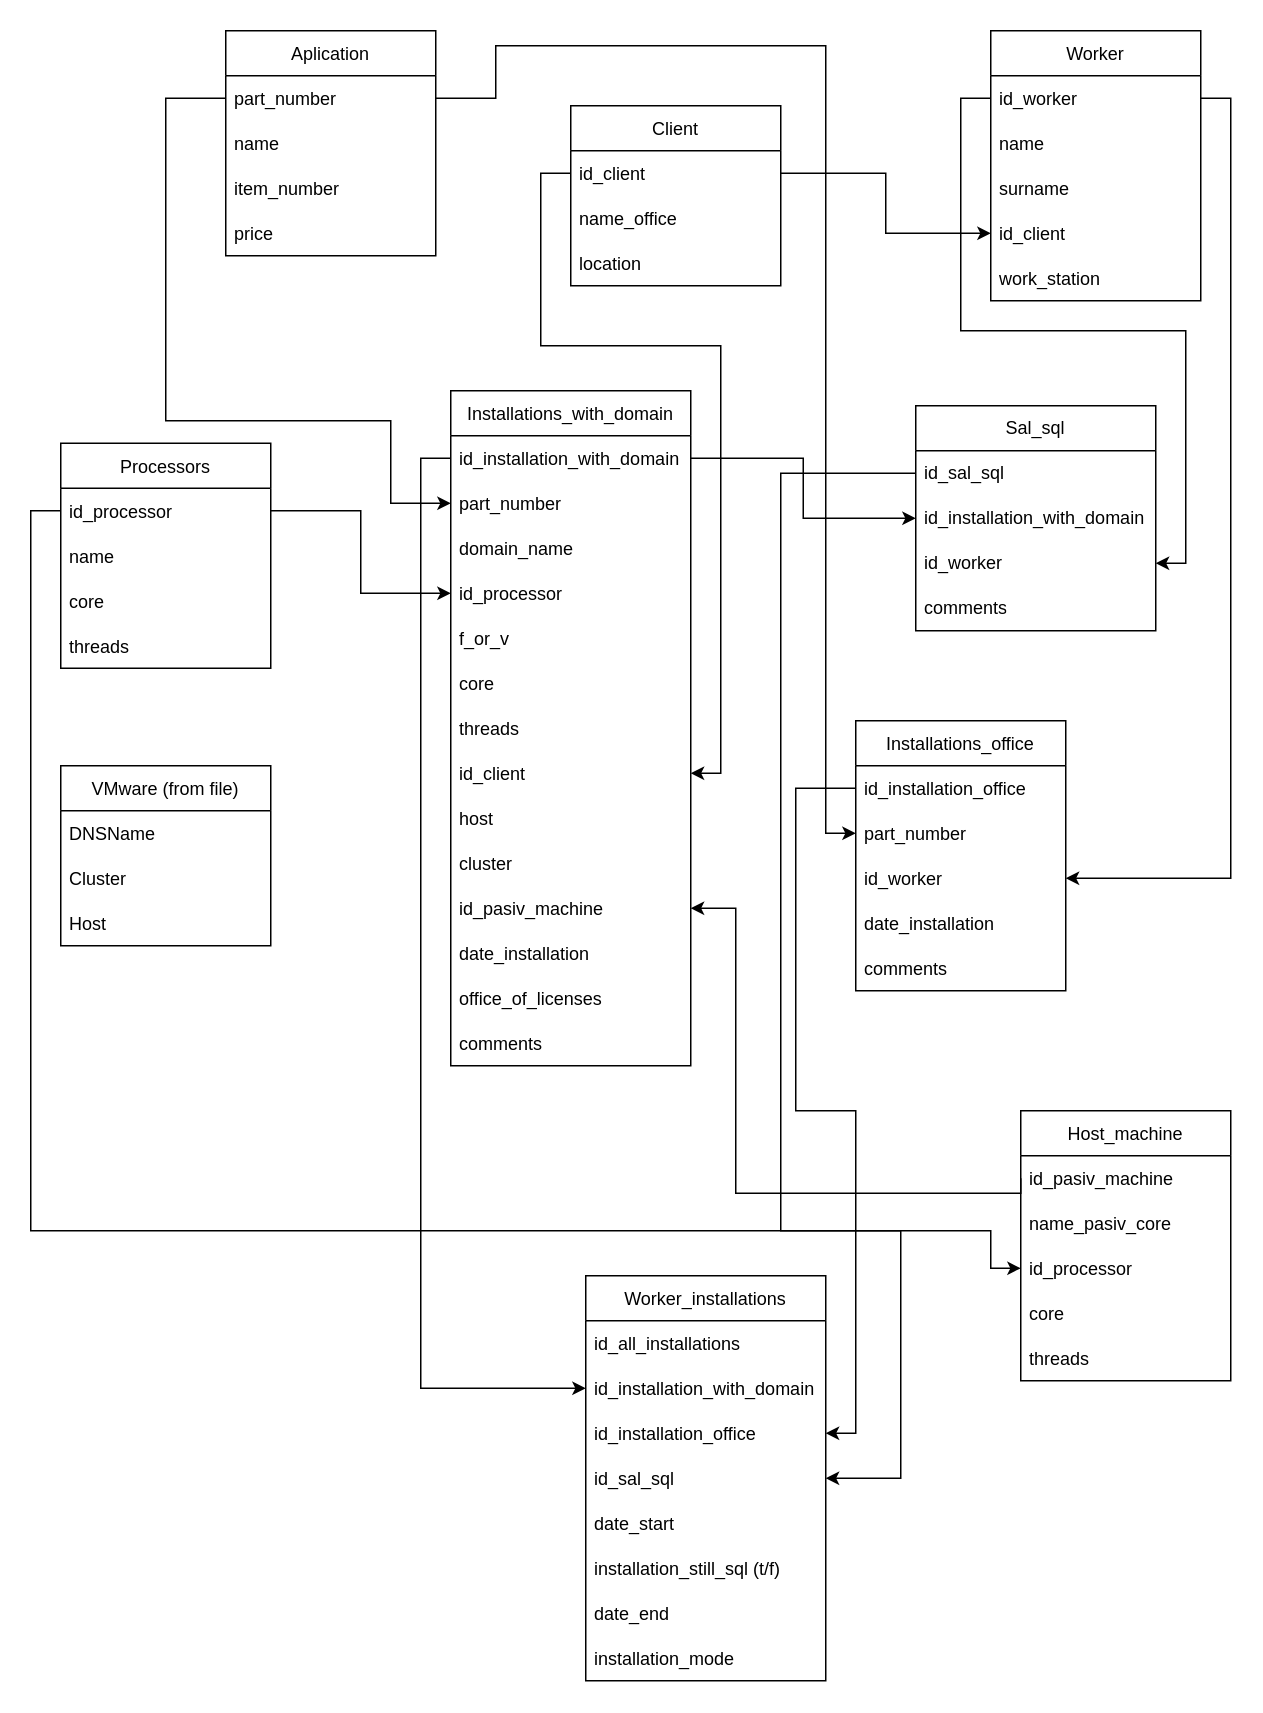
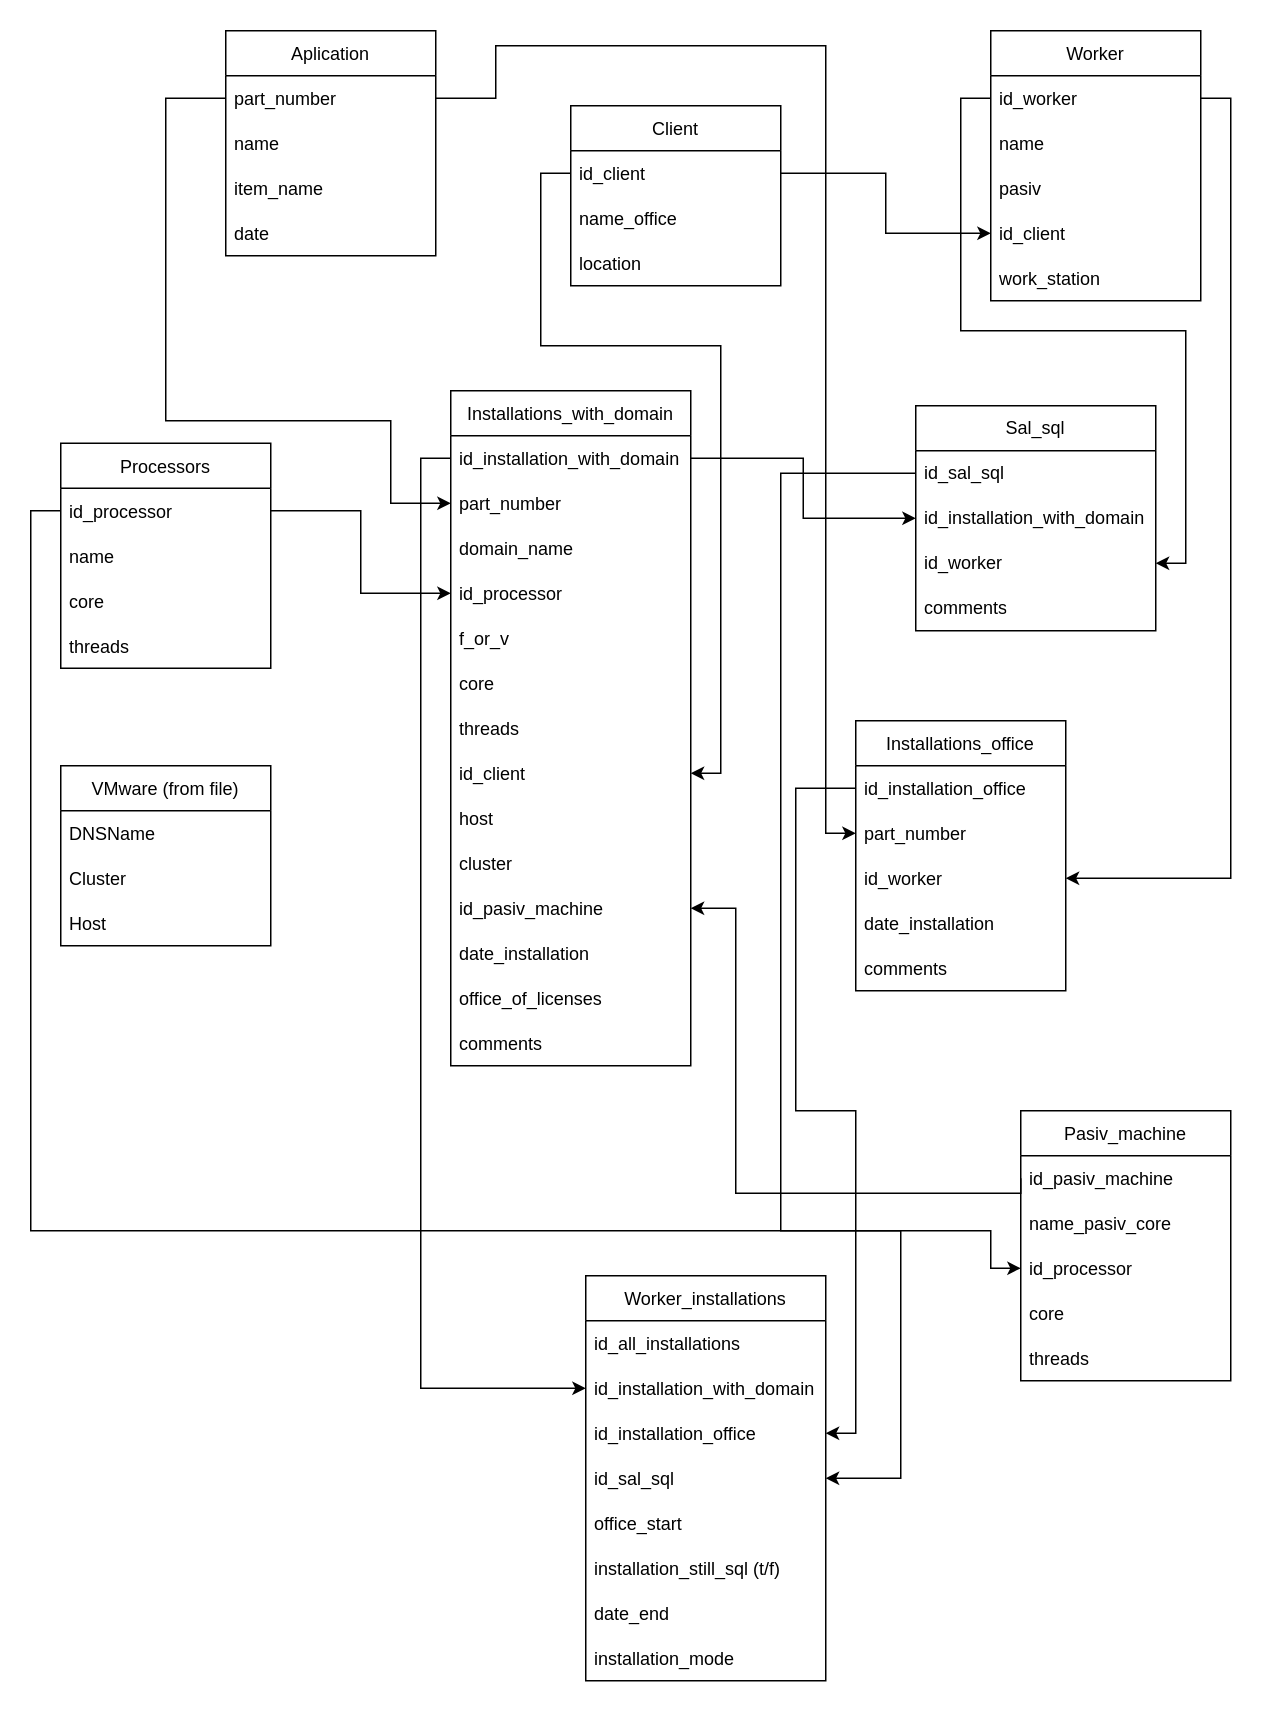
(287, 189) -> (277, 189)
(1034, 189) -> (1022, 189)
(257, 234) -> (254, 234)
(1125, 1134) -> (1125, 1134)
(644, 1524) -> (652, 1524)
